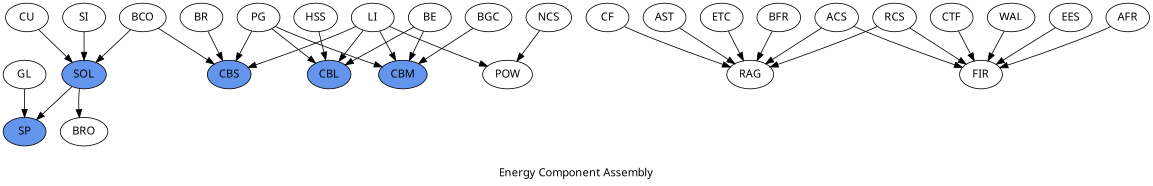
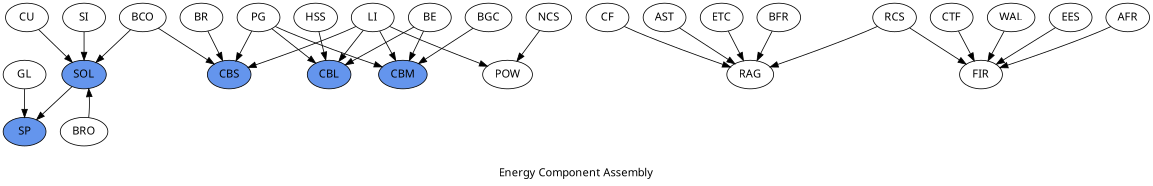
(837, 17) -> none
(79, 99) -> (89, 107)
